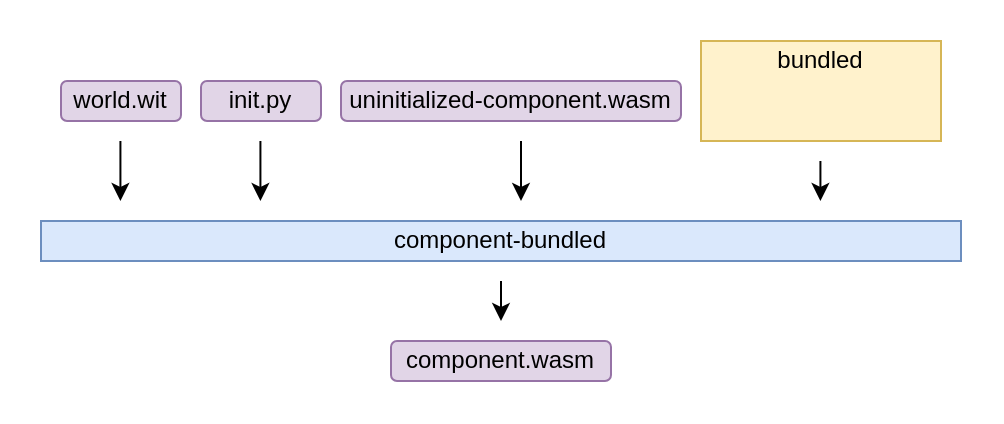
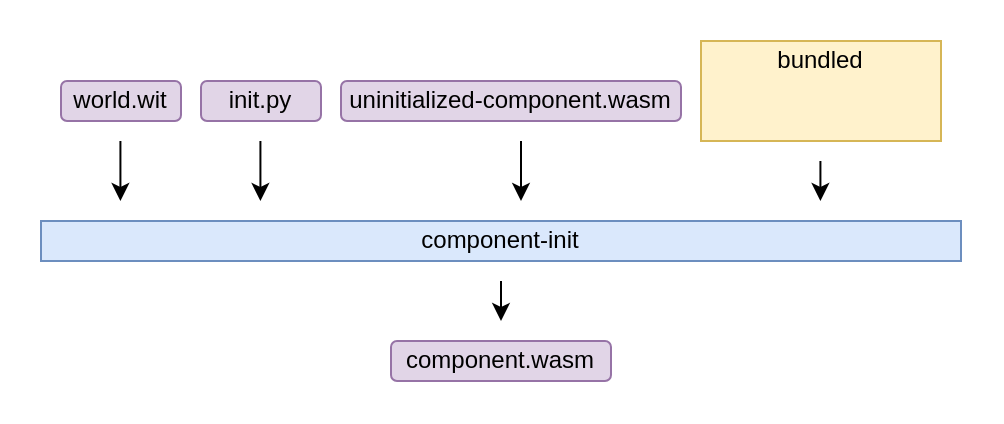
(501, 241) -> (501, 241)
